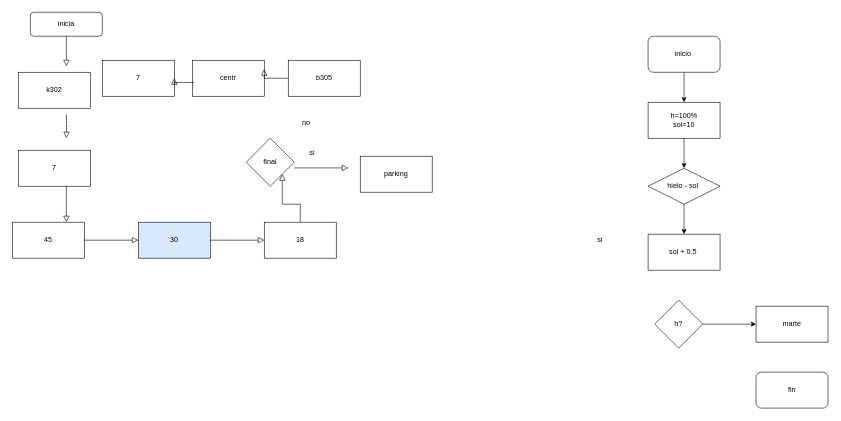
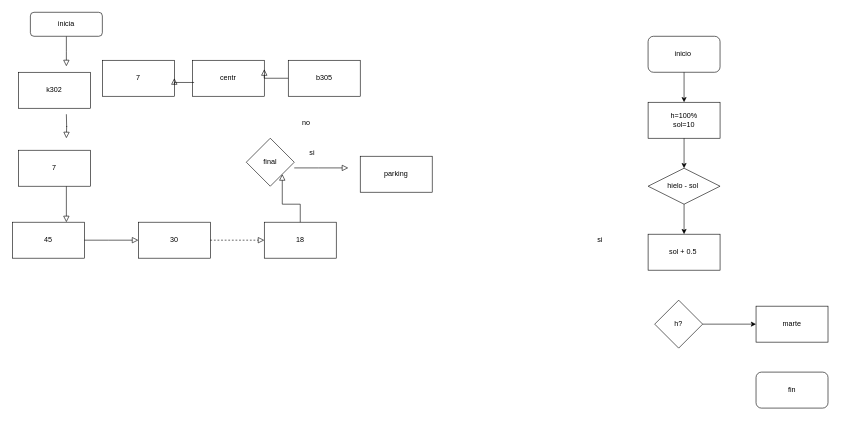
(174, 240) -> (174, 240)
(233, 240) -> (233, 240)
